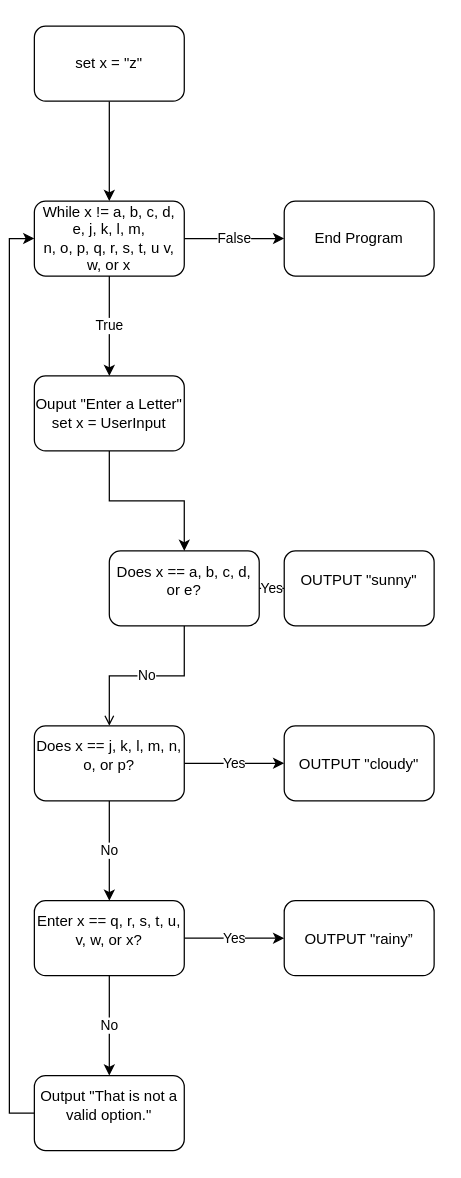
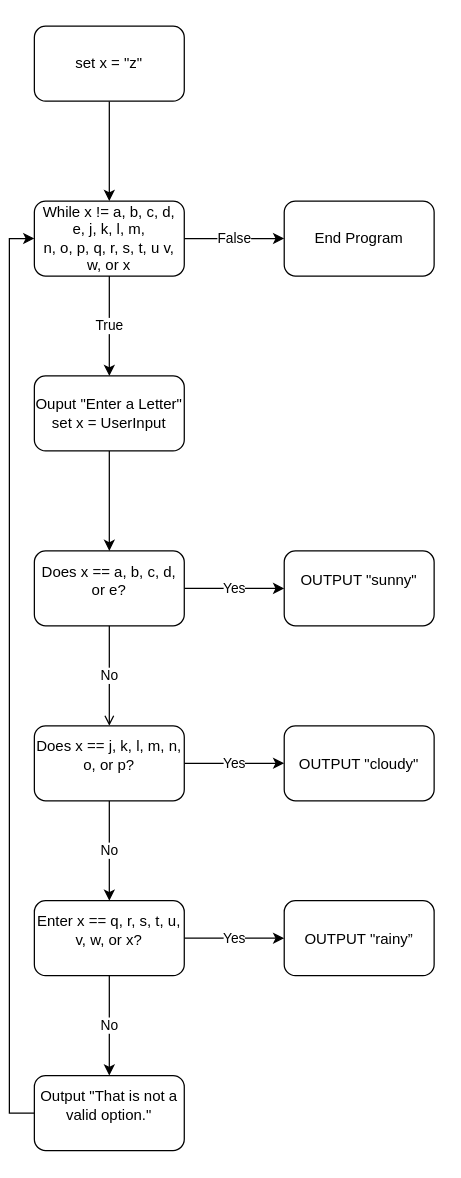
(184, 588) -> (109, 588)
